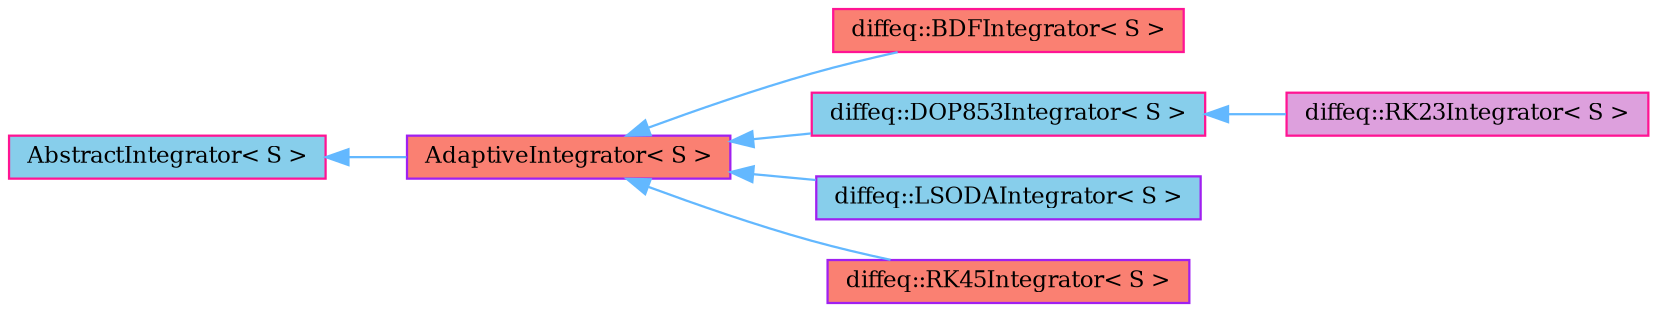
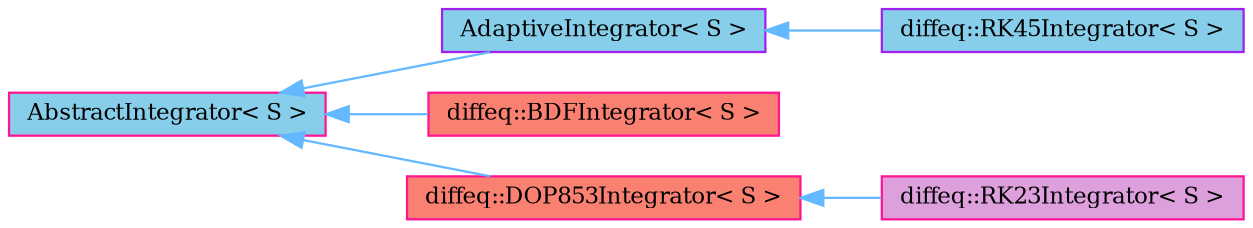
(772, 85) -> (388, 114)
(1008, 114) -> (604, 198)
(782, 136) -> (397, 158)
(569, 157) -> (604, 31)
(1008, 198) -> none
(1008, 282) -> (1063, 31)
